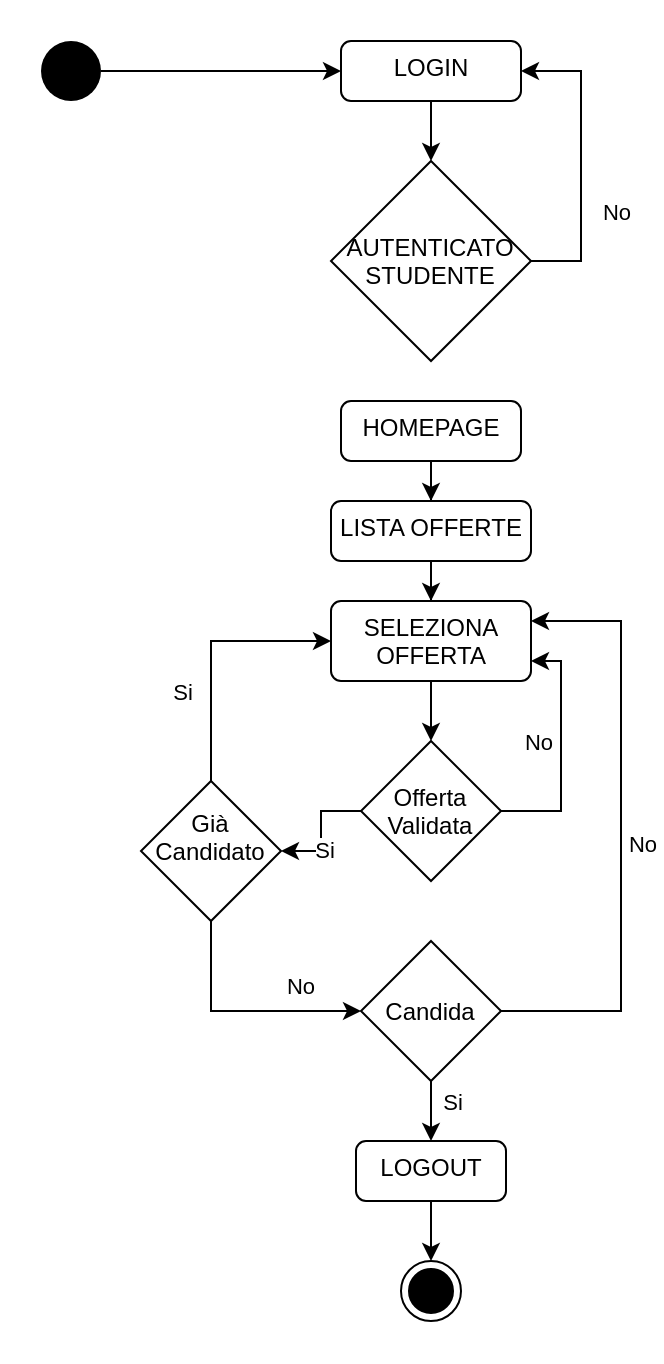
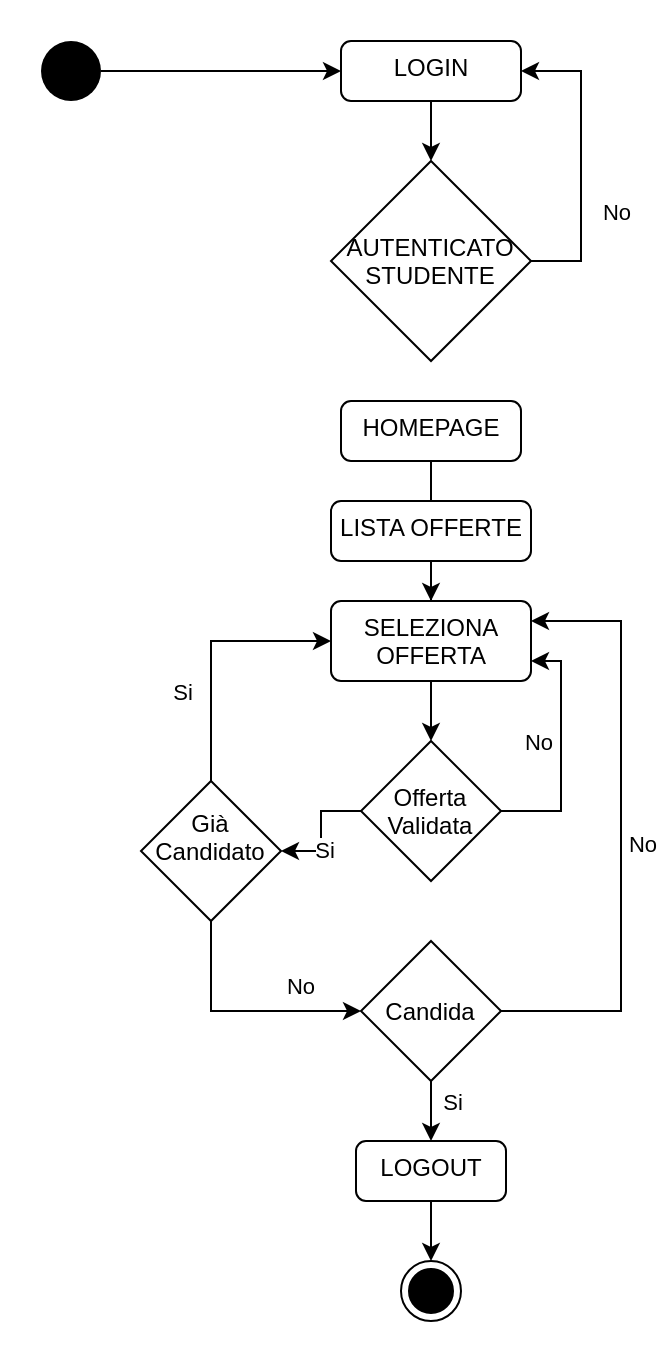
(431, 486) -> (431, 491)
